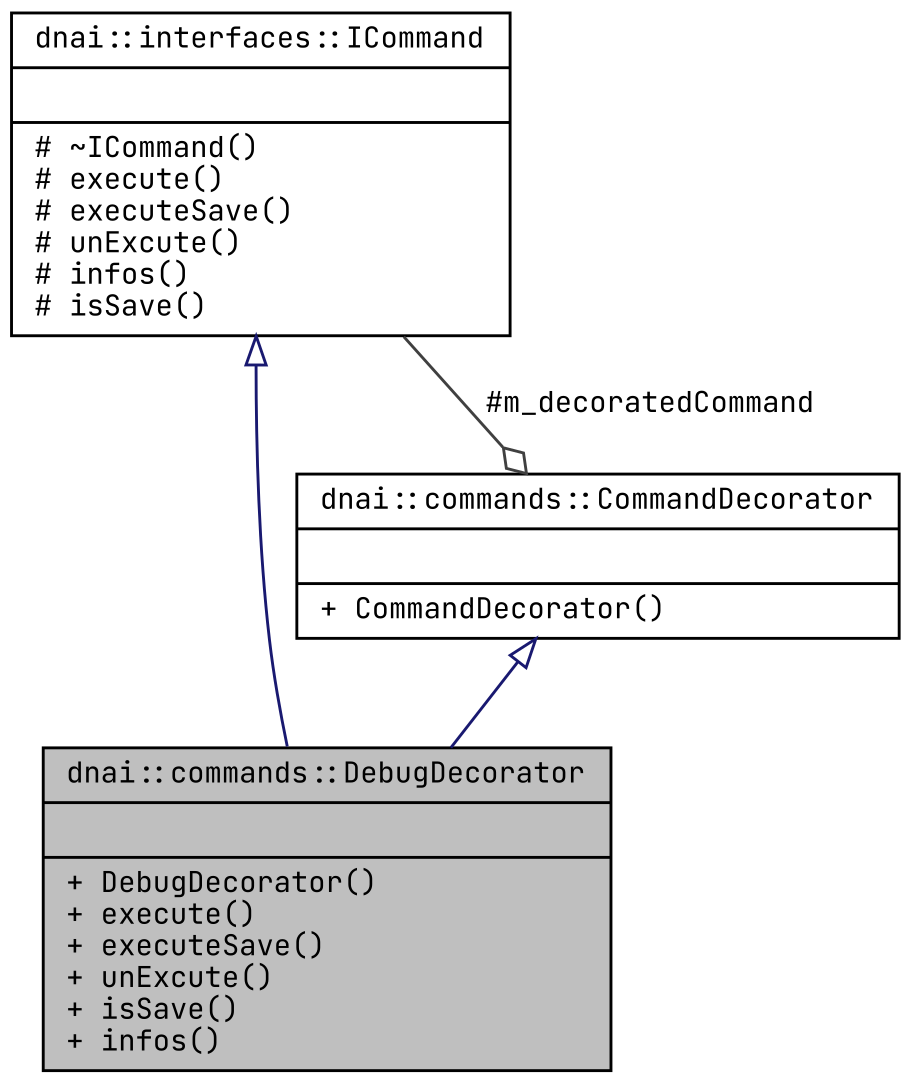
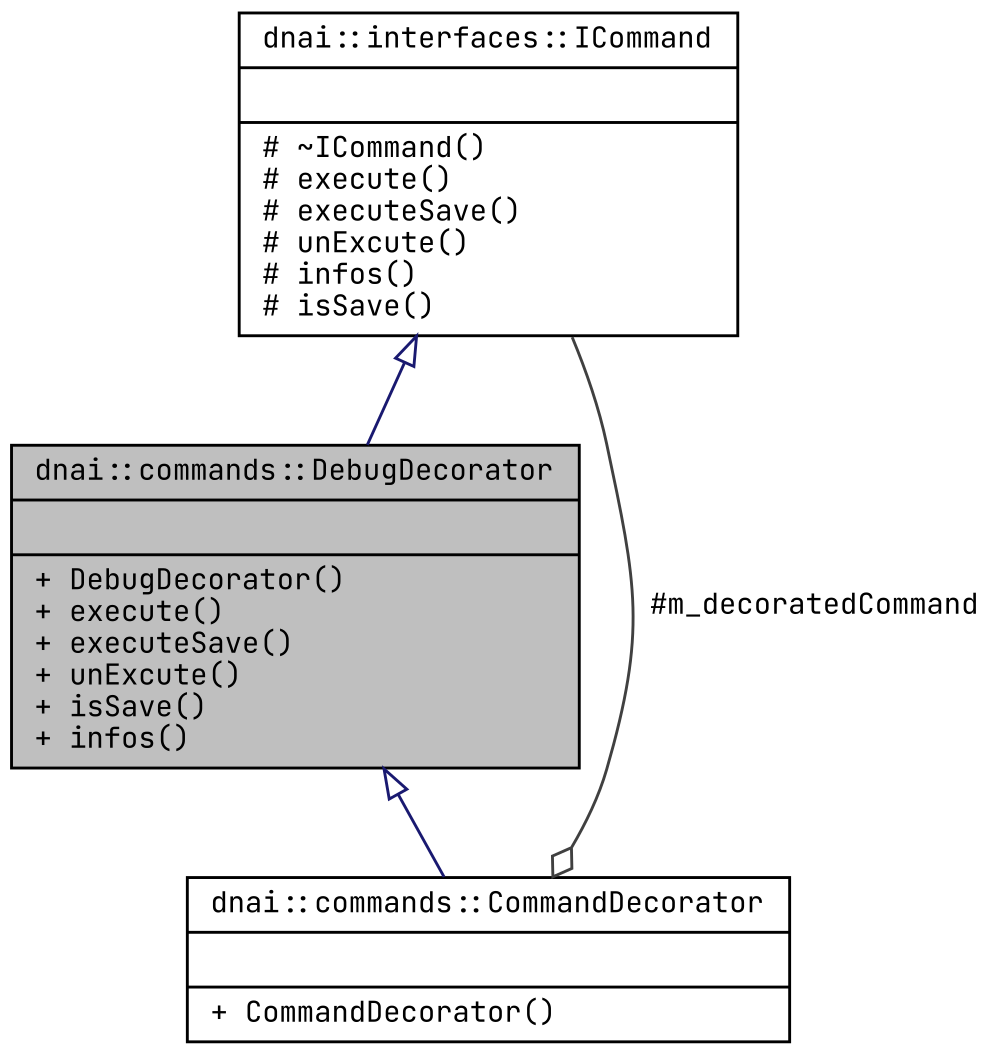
(484, 705) -> (421, 836)
